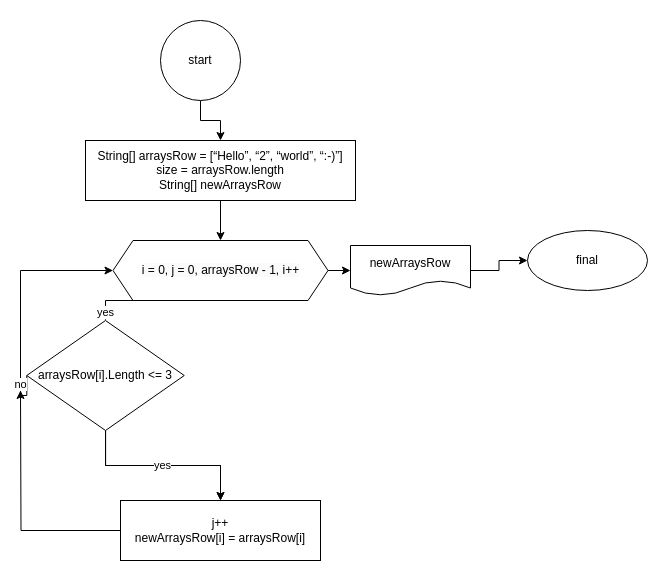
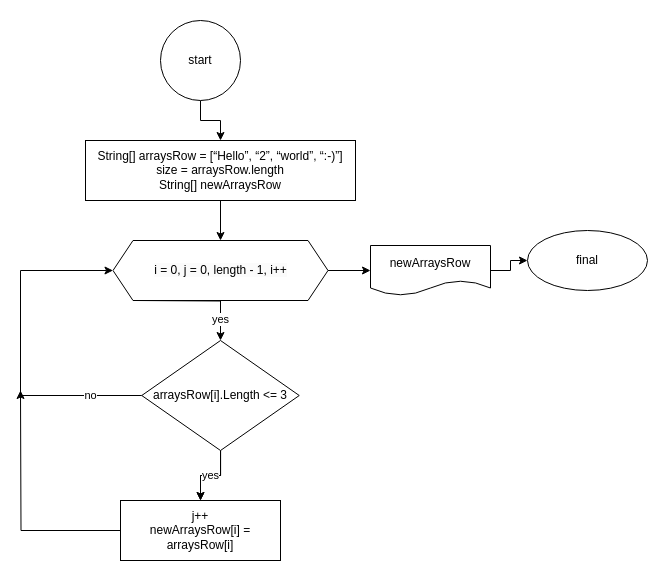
(221, 271) -> (221, 271)
(411, 271) -> (431, 271)
(106, 376) -> (221, 396)
(221, 531) -> (201, 531)
